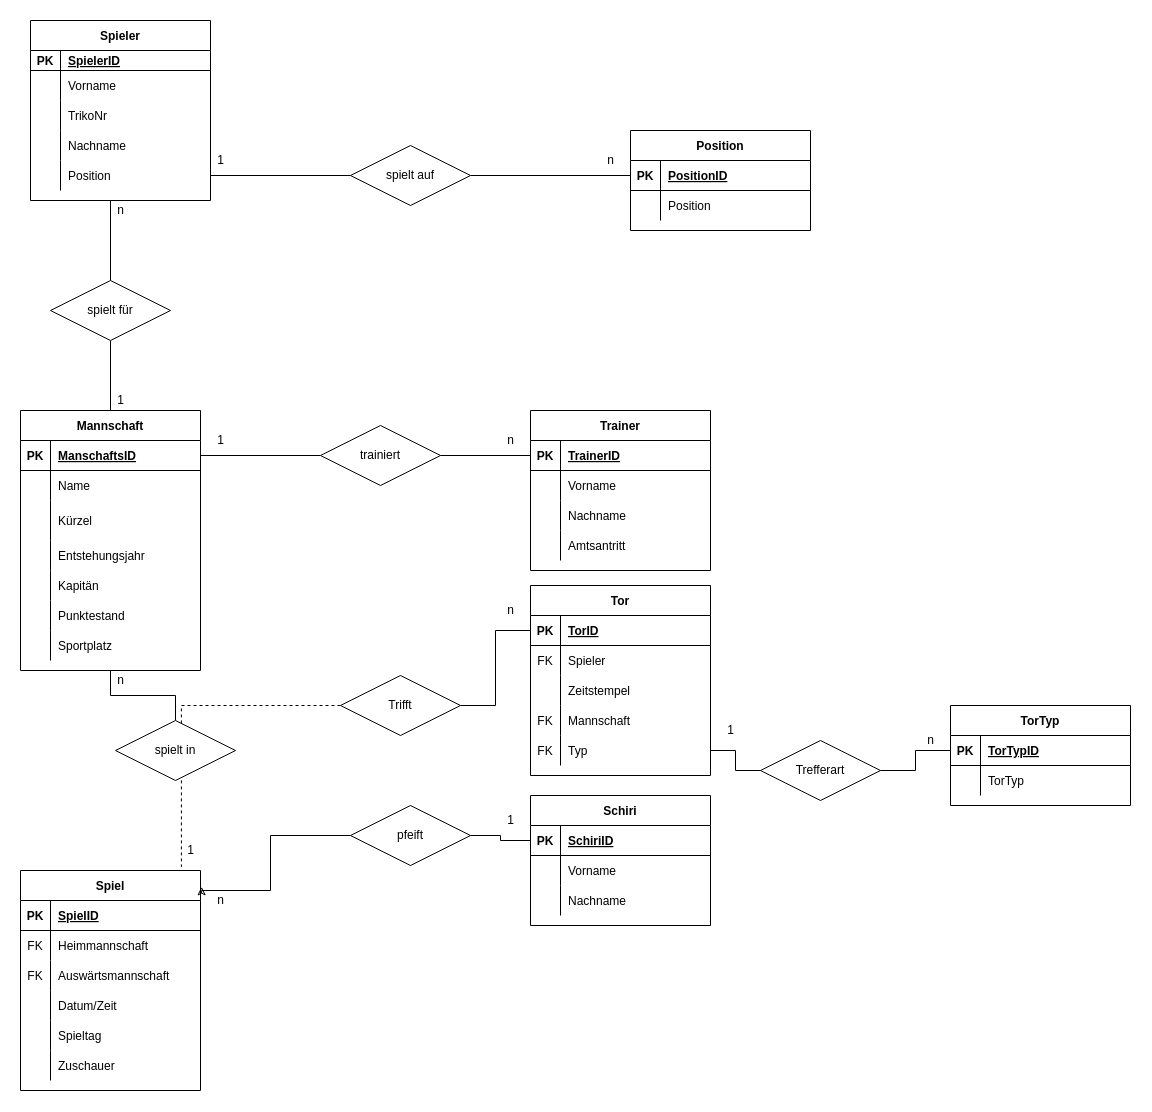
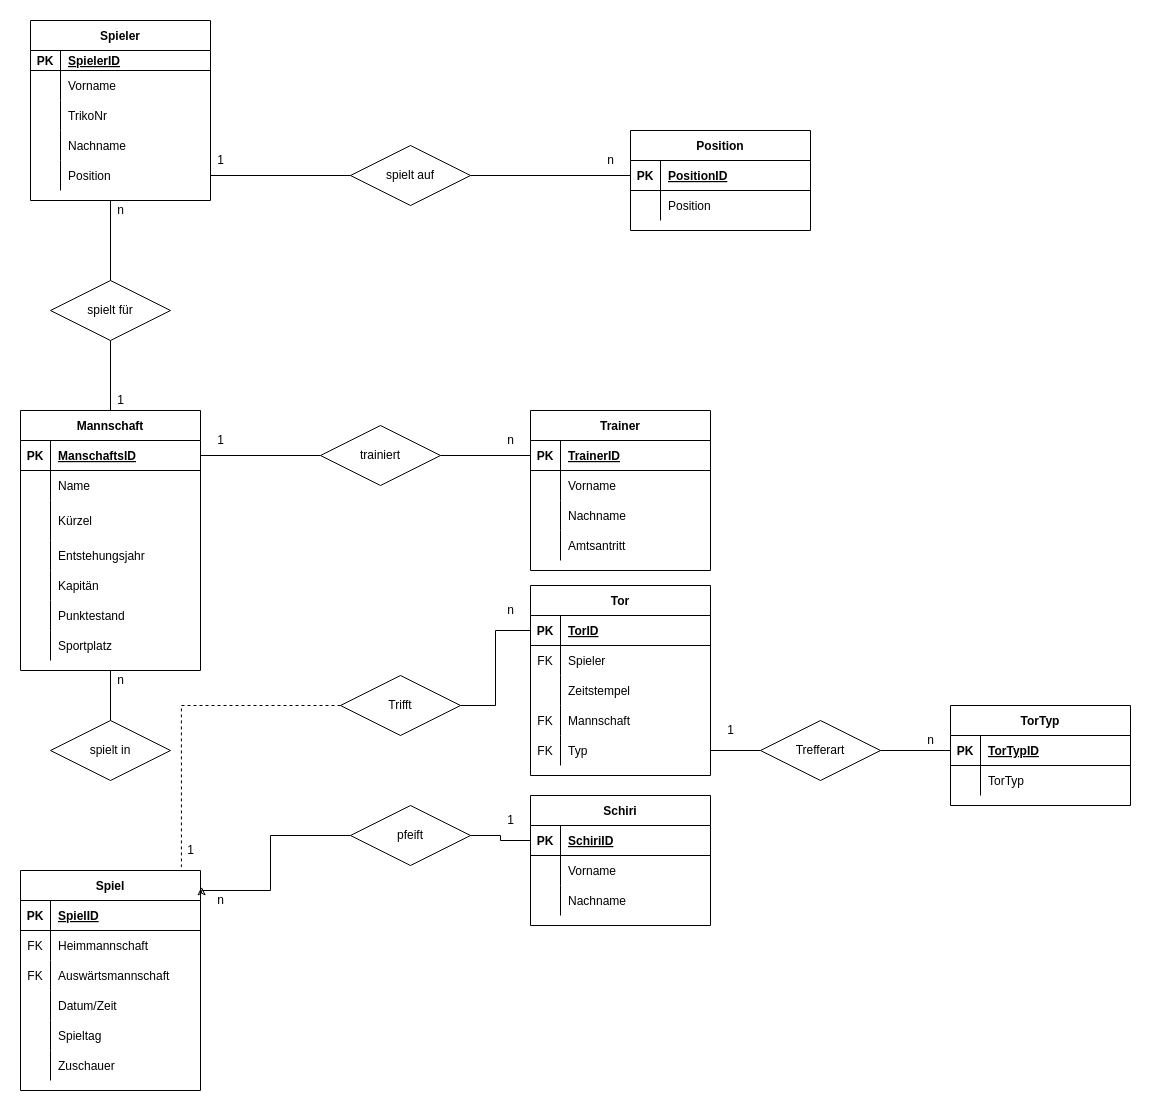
(176, 751) -> (111, 751)
(821, 771) -> (821, 751)
